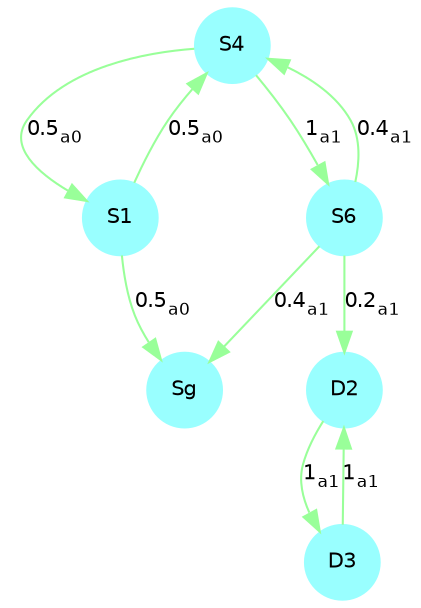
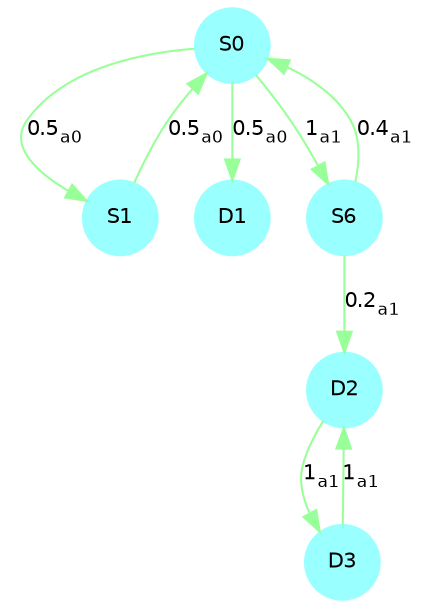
(232, 46) -> (232, 46)
none -> (232, 218)
(185, 390) -> none
